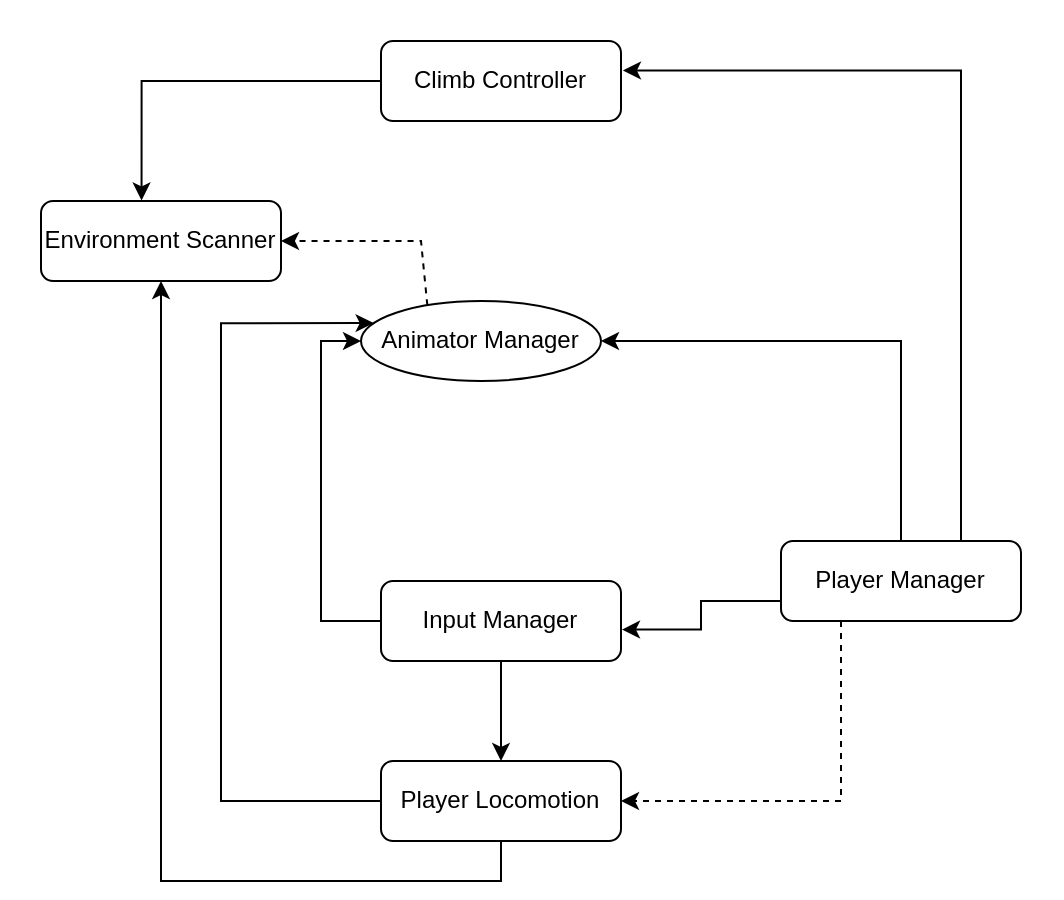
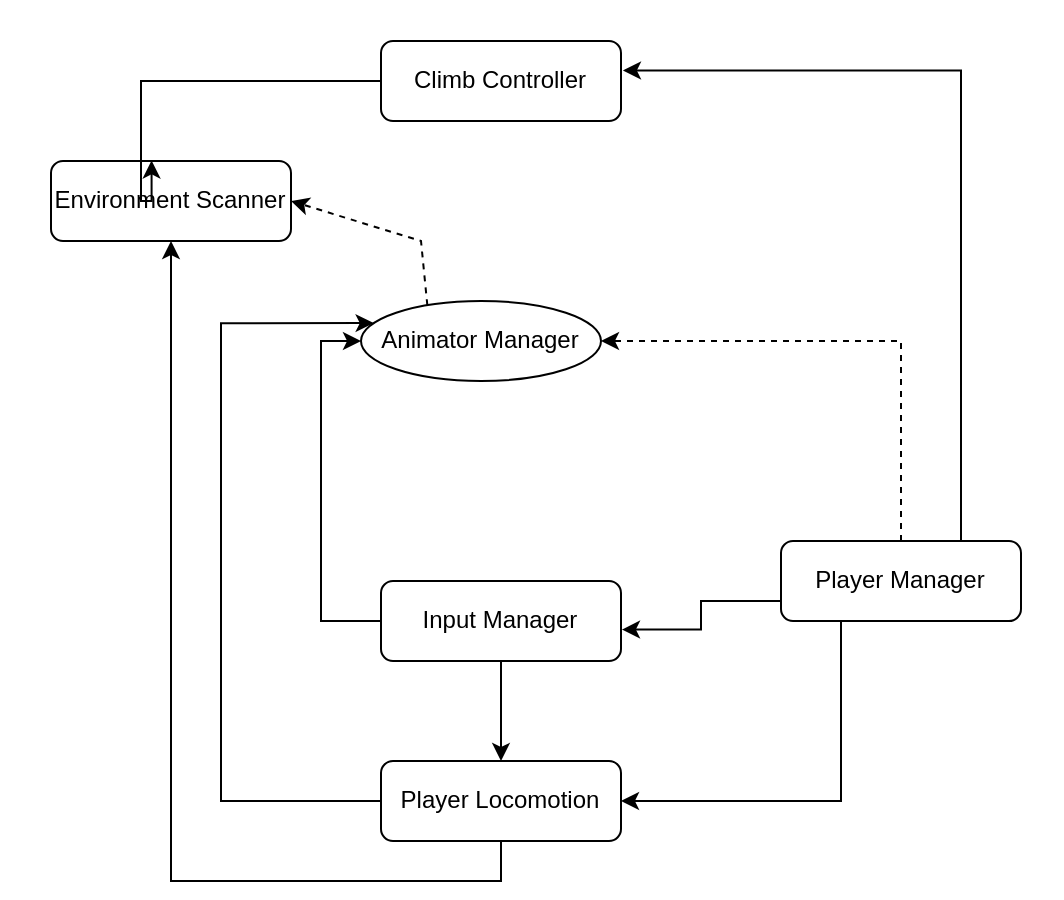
(161, 241) -> (171, 201)
(859, 341) -> (859, 341)
(827, 801) -> (827, 801)
